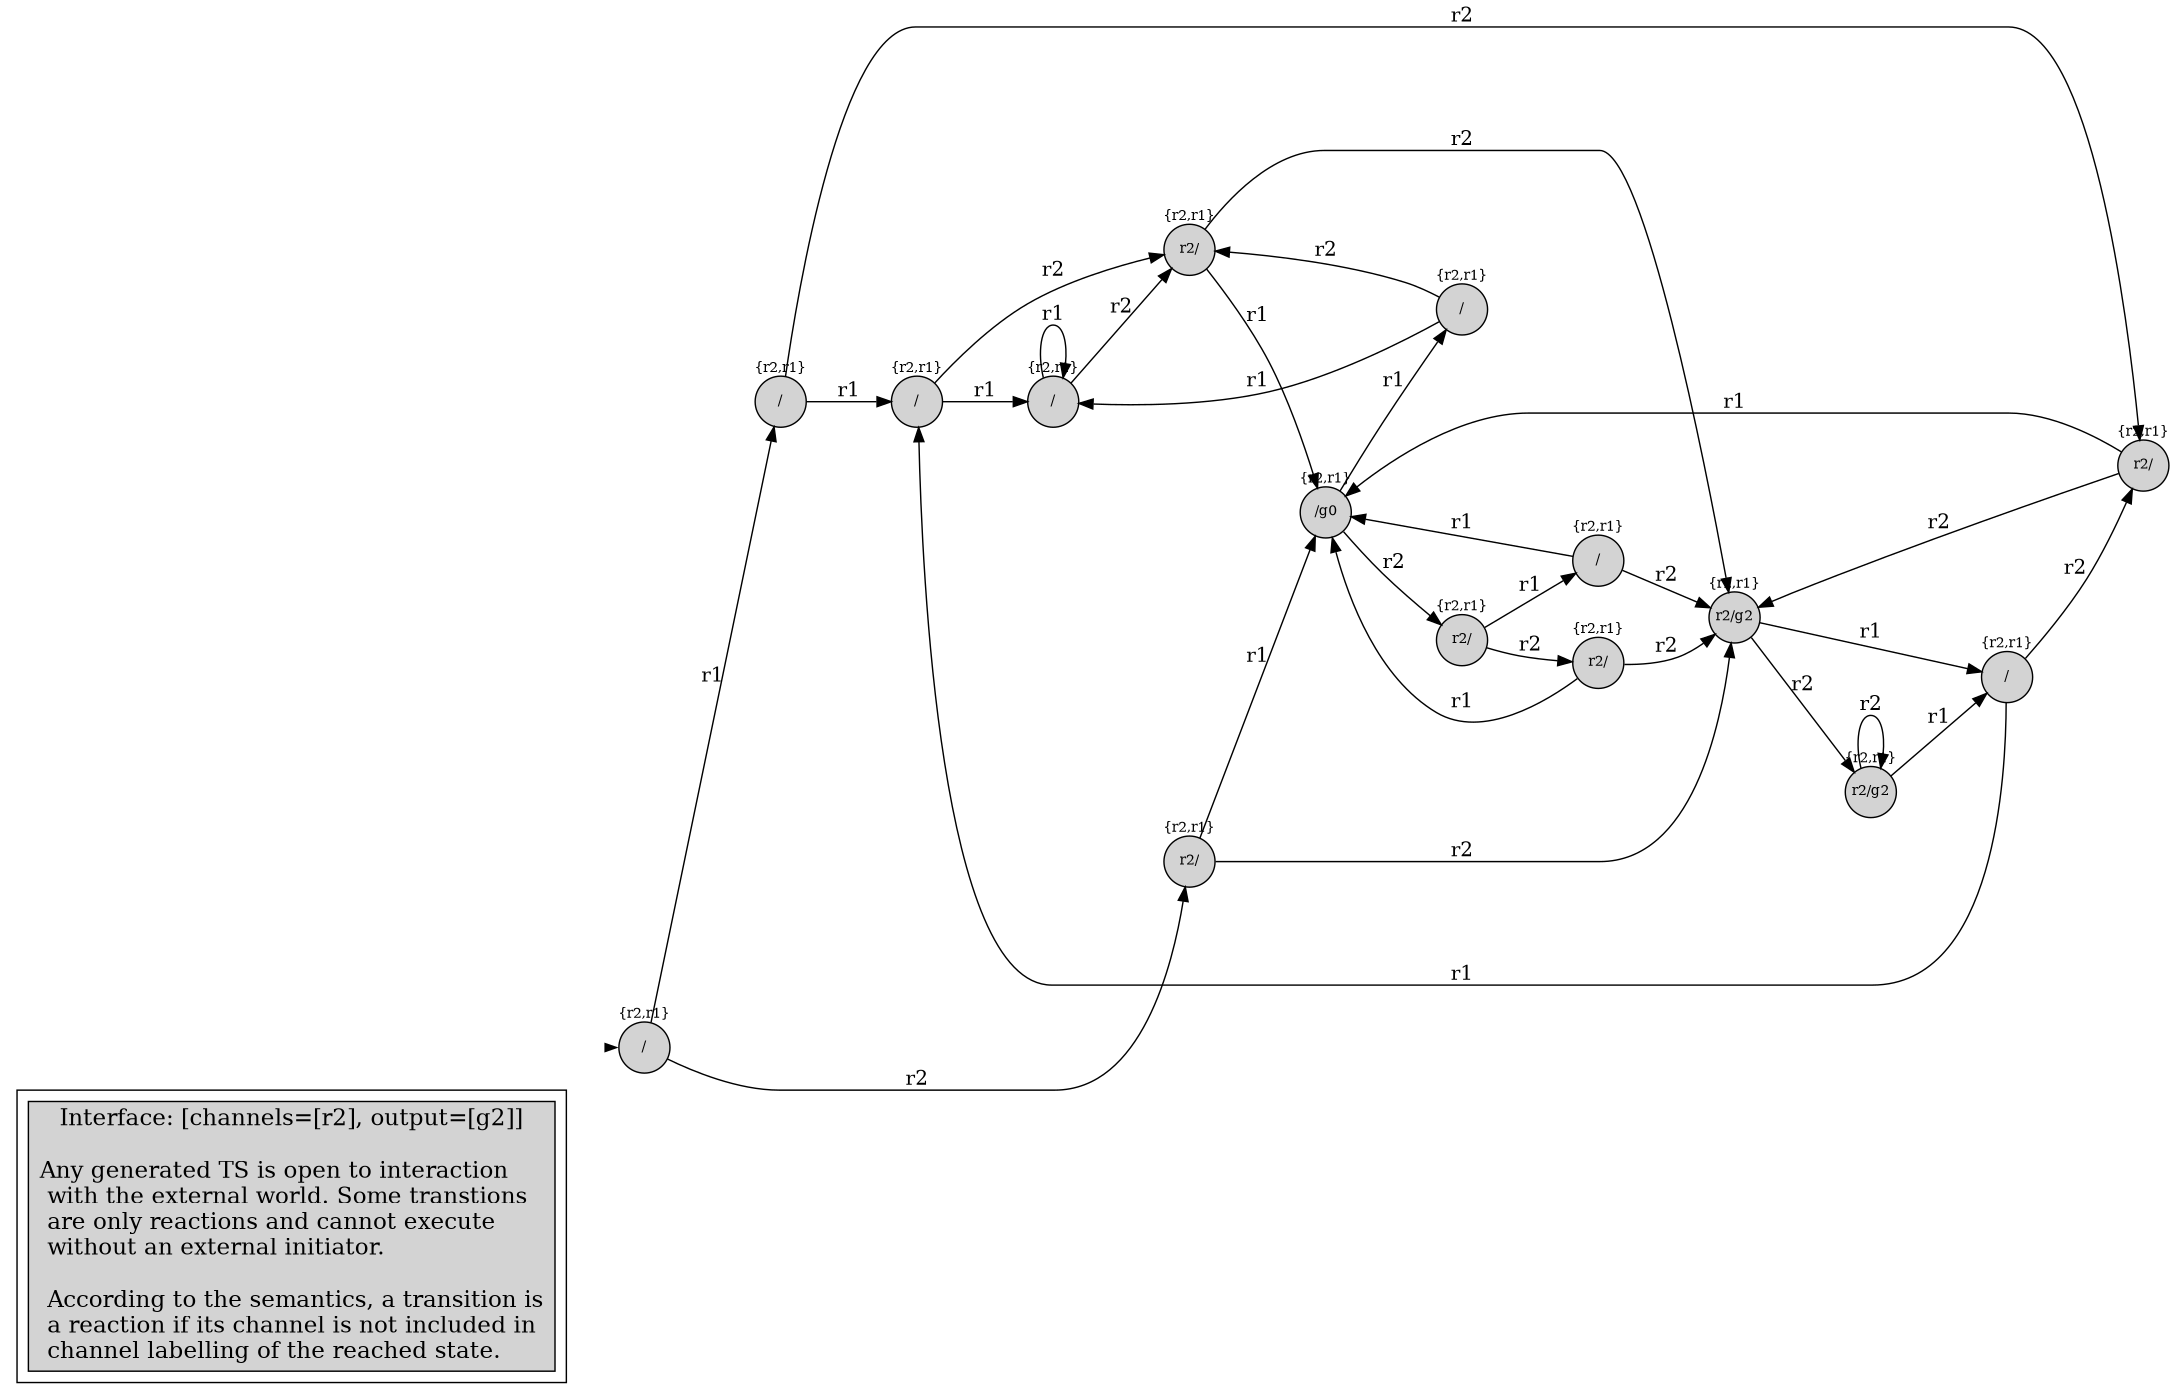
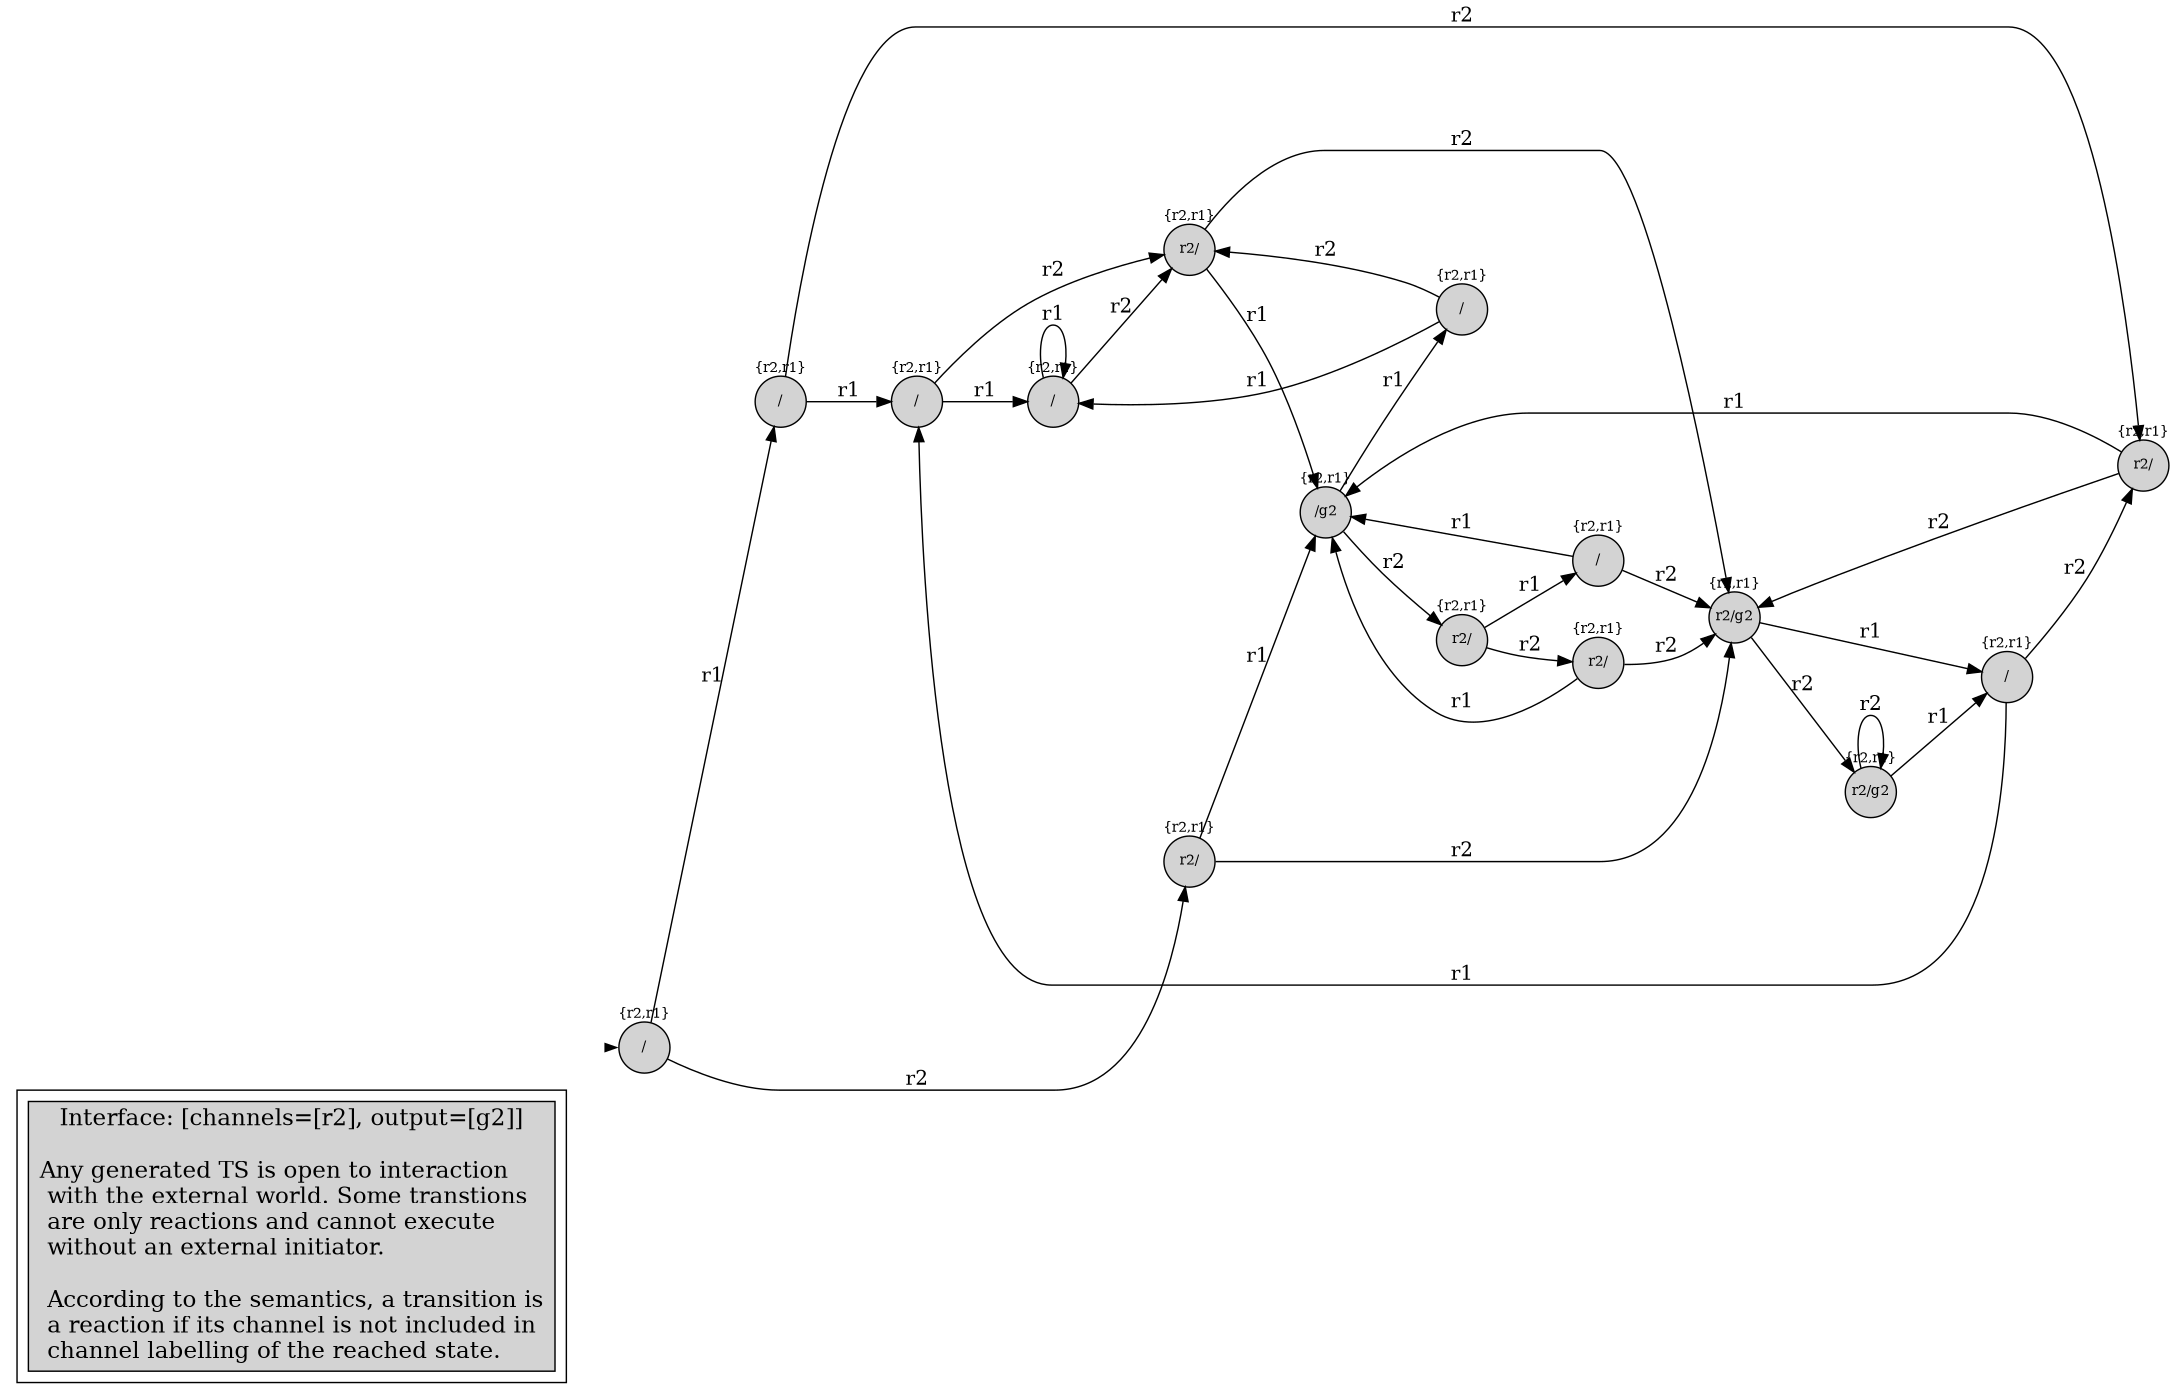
(1326, 512) -> (1326, 512)
